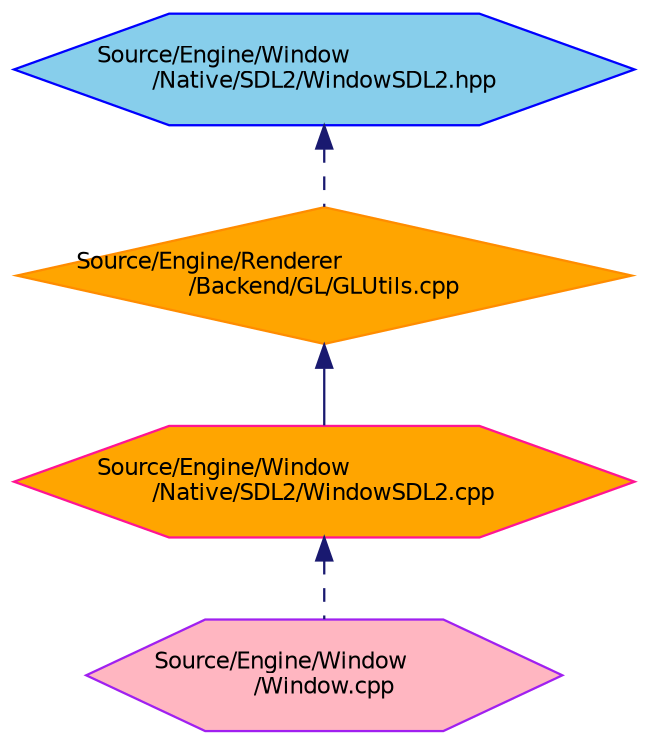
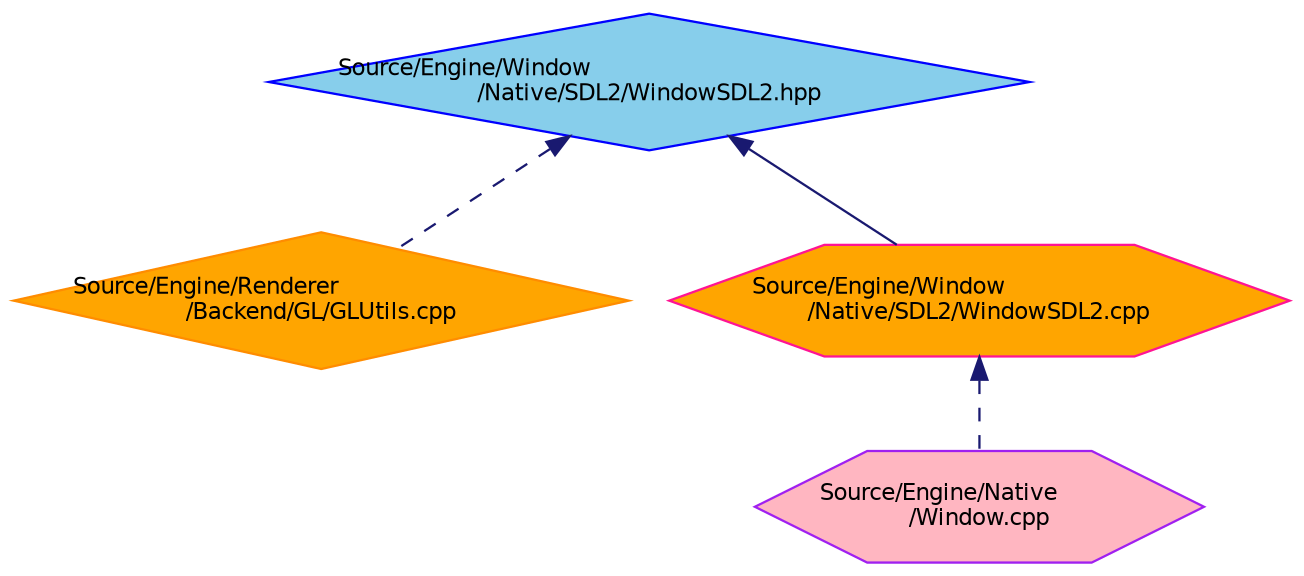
(324, 69) -> (649, 82)
(324, 397) -> (823, 197)
(324, 675) -> (979, 507)
